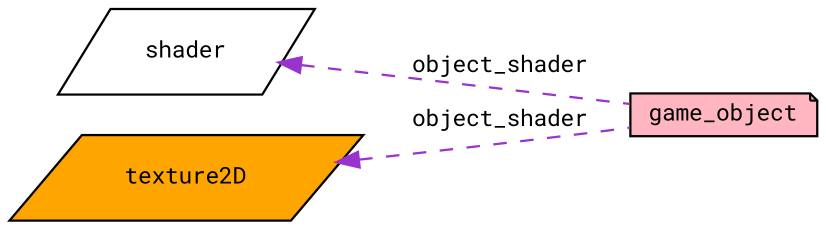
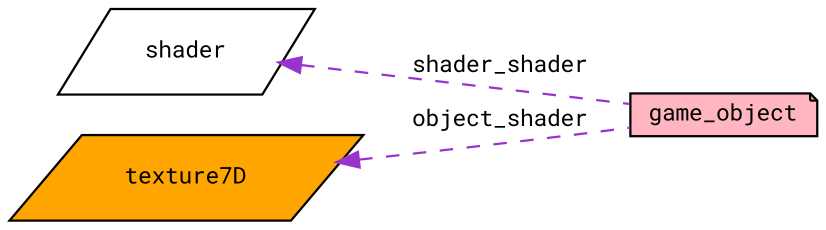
(494, 66) -> (494, 66)
(186, 178) -> (186, 178)
